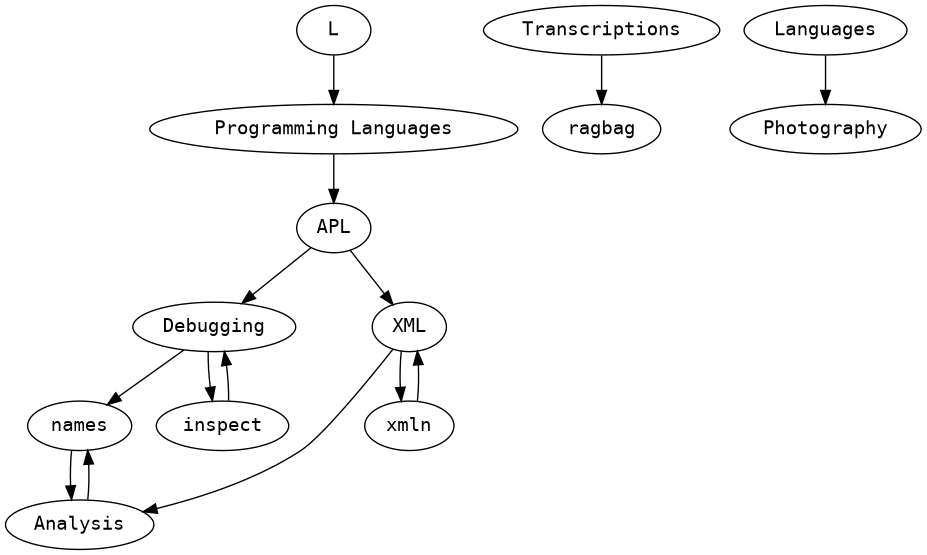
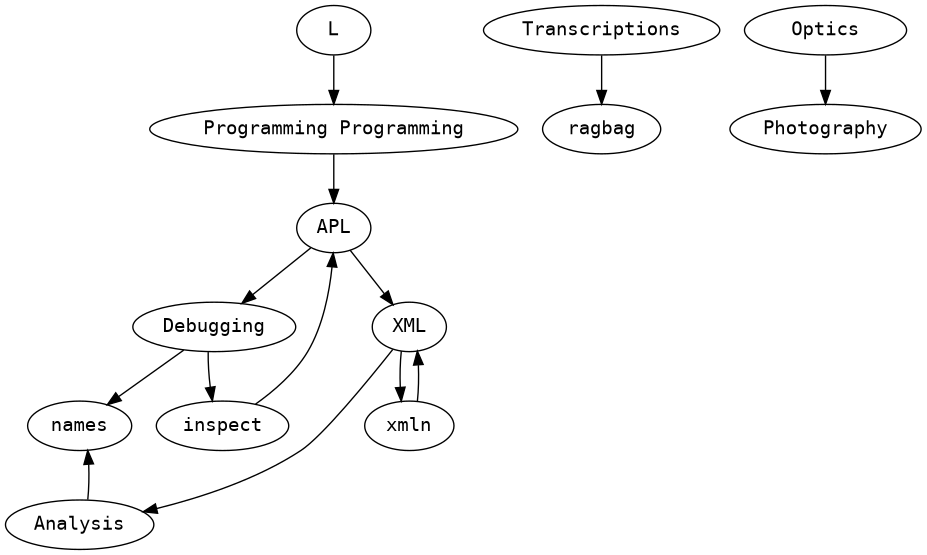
(826, 30) -> (826, 30)
(334, 129) -> (334, 129)
(228, 383) -> (311, 345)
(70, 468) -> none
